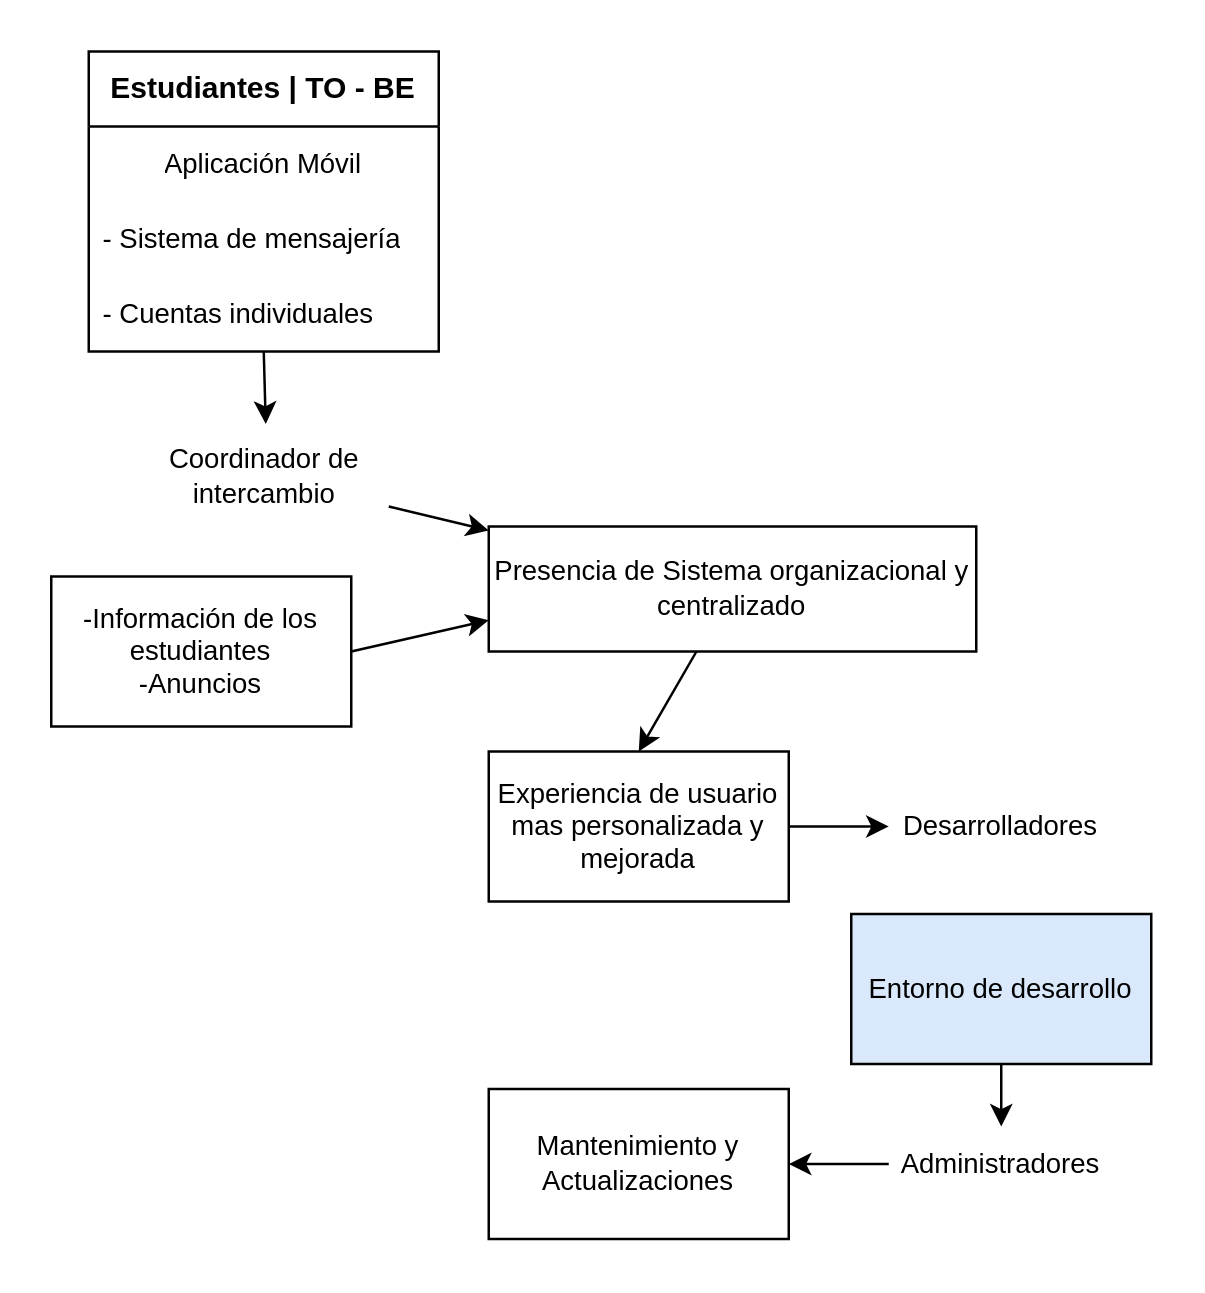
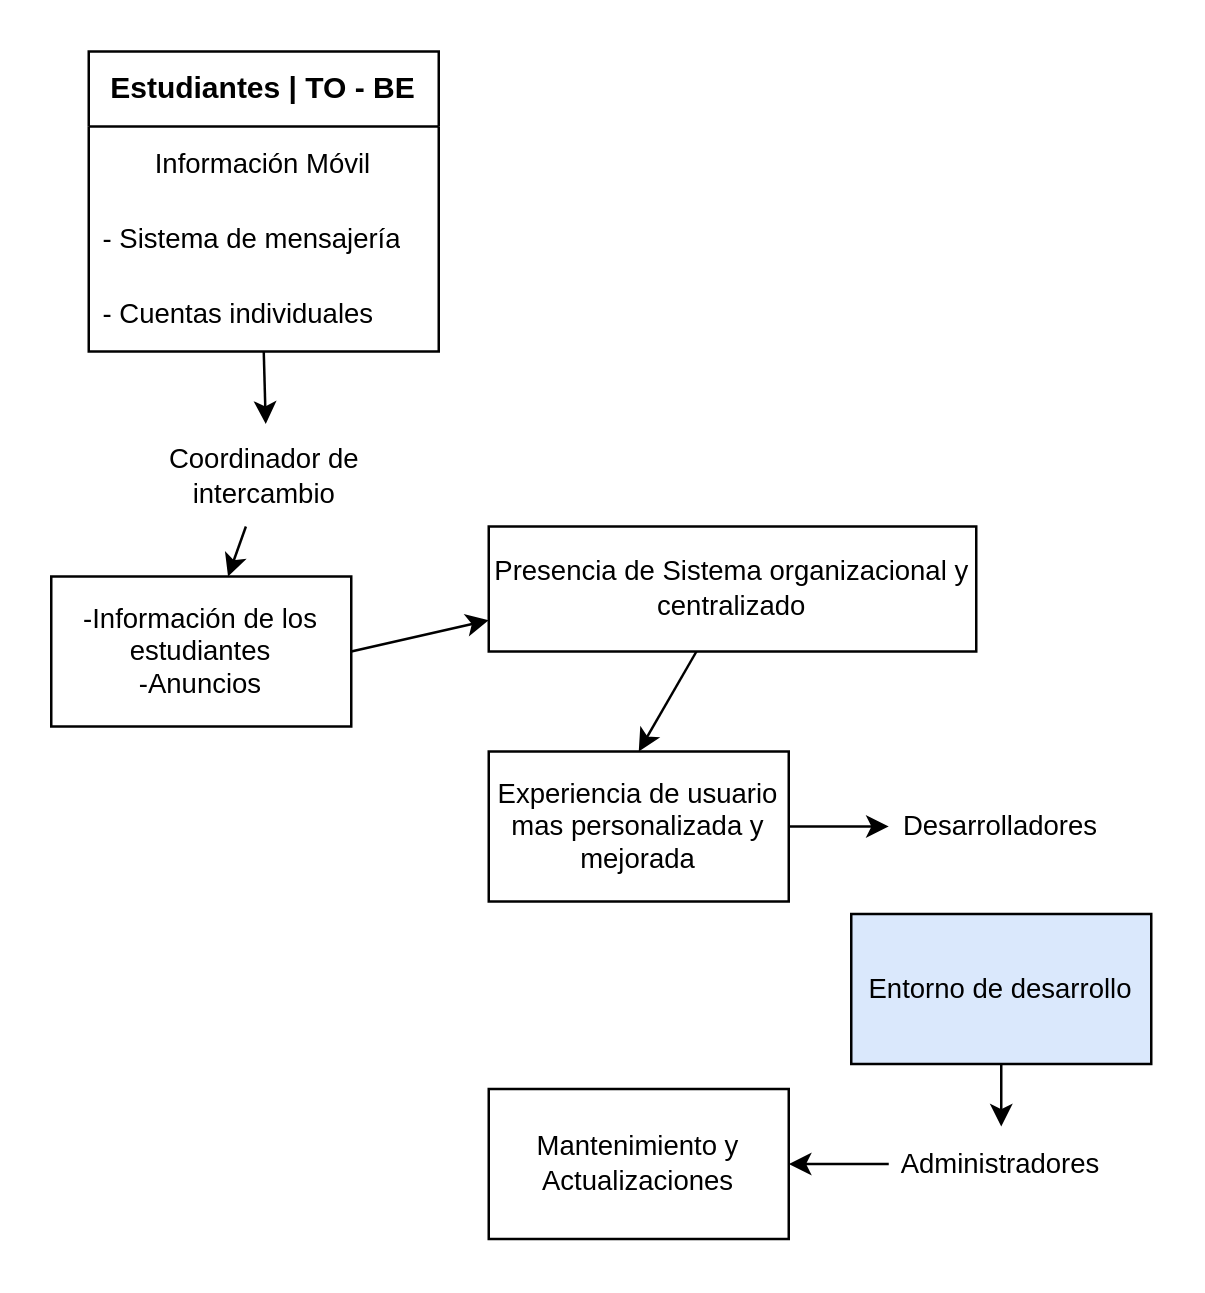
(264, 164) -> (264, 164)
(431, 516) -> (240, 543)
